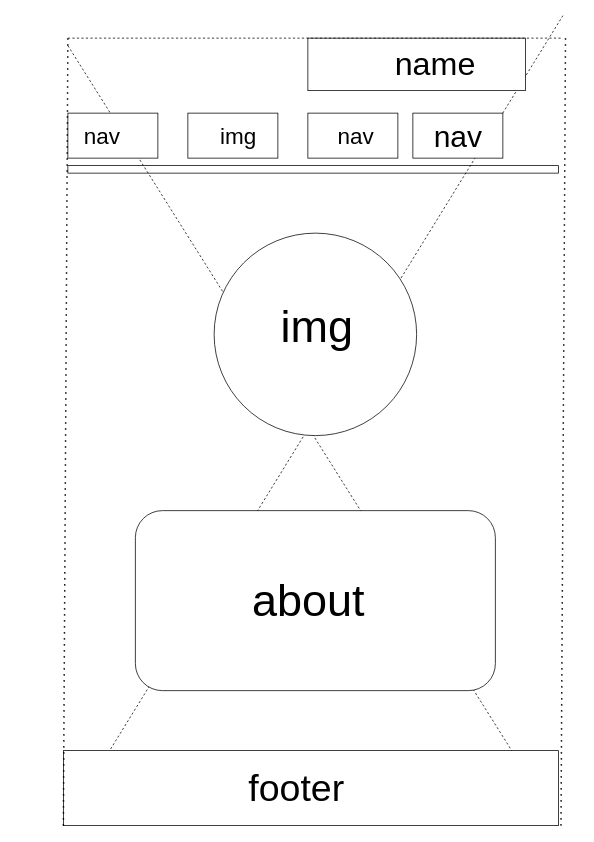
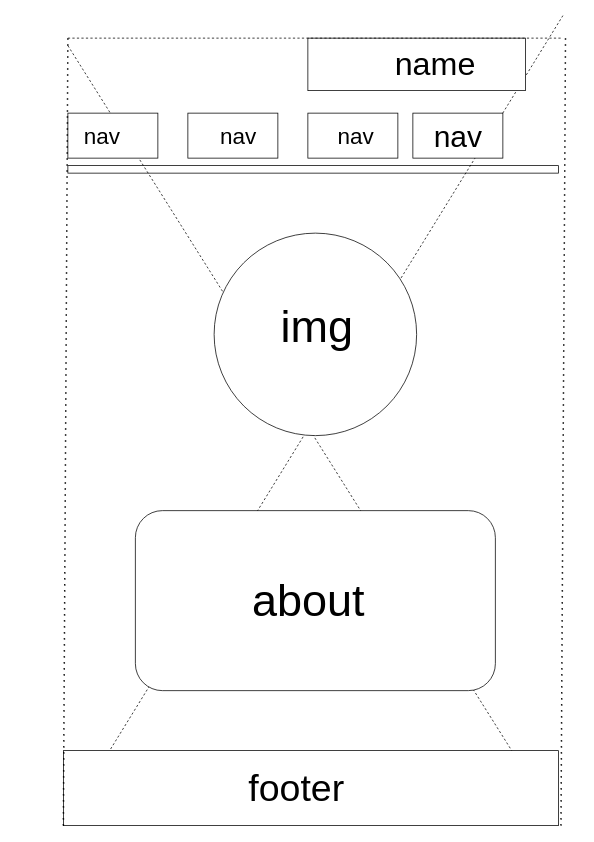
(229, 135) -> (229, 135)
